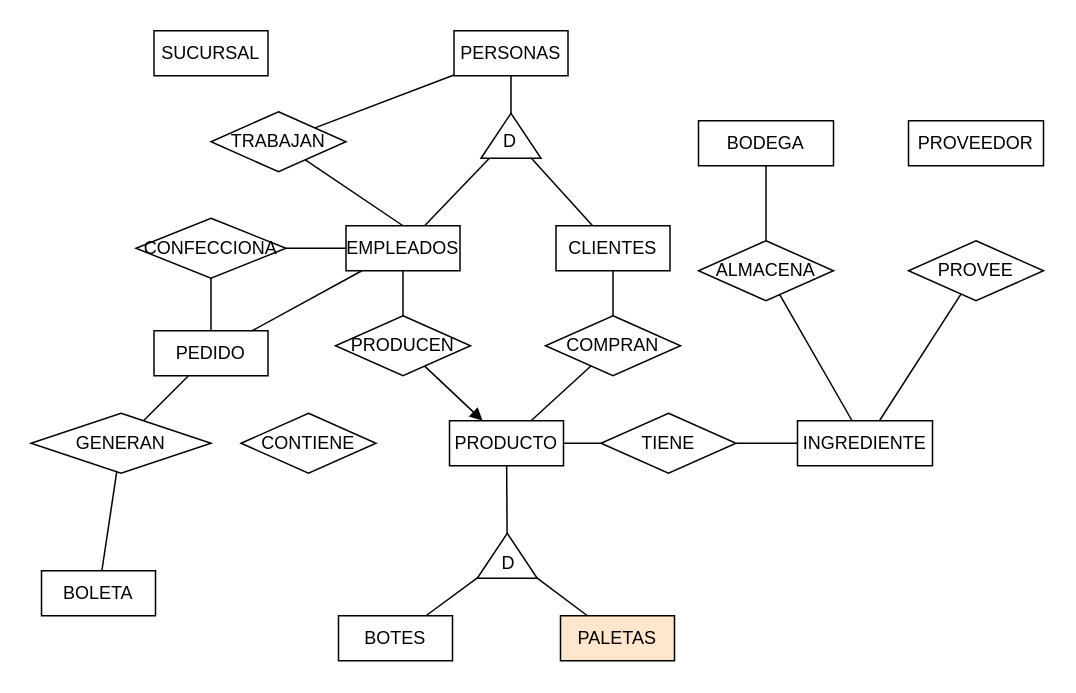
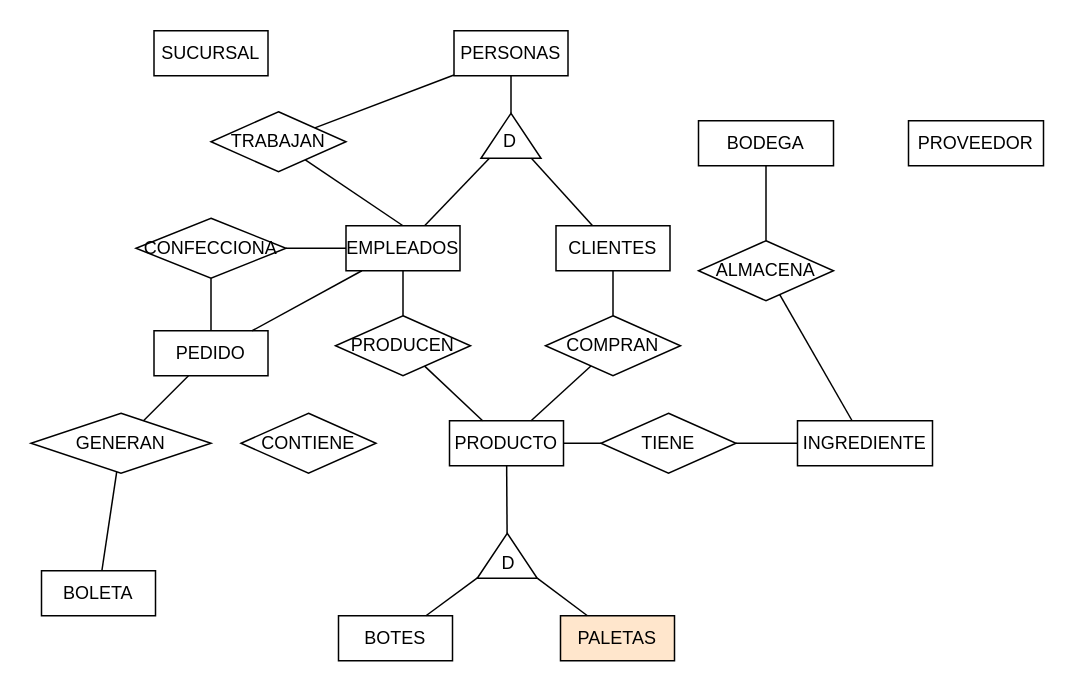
(976, 271) -> none
(920, 357) -> none
(473, 412) -> (476, 415)
